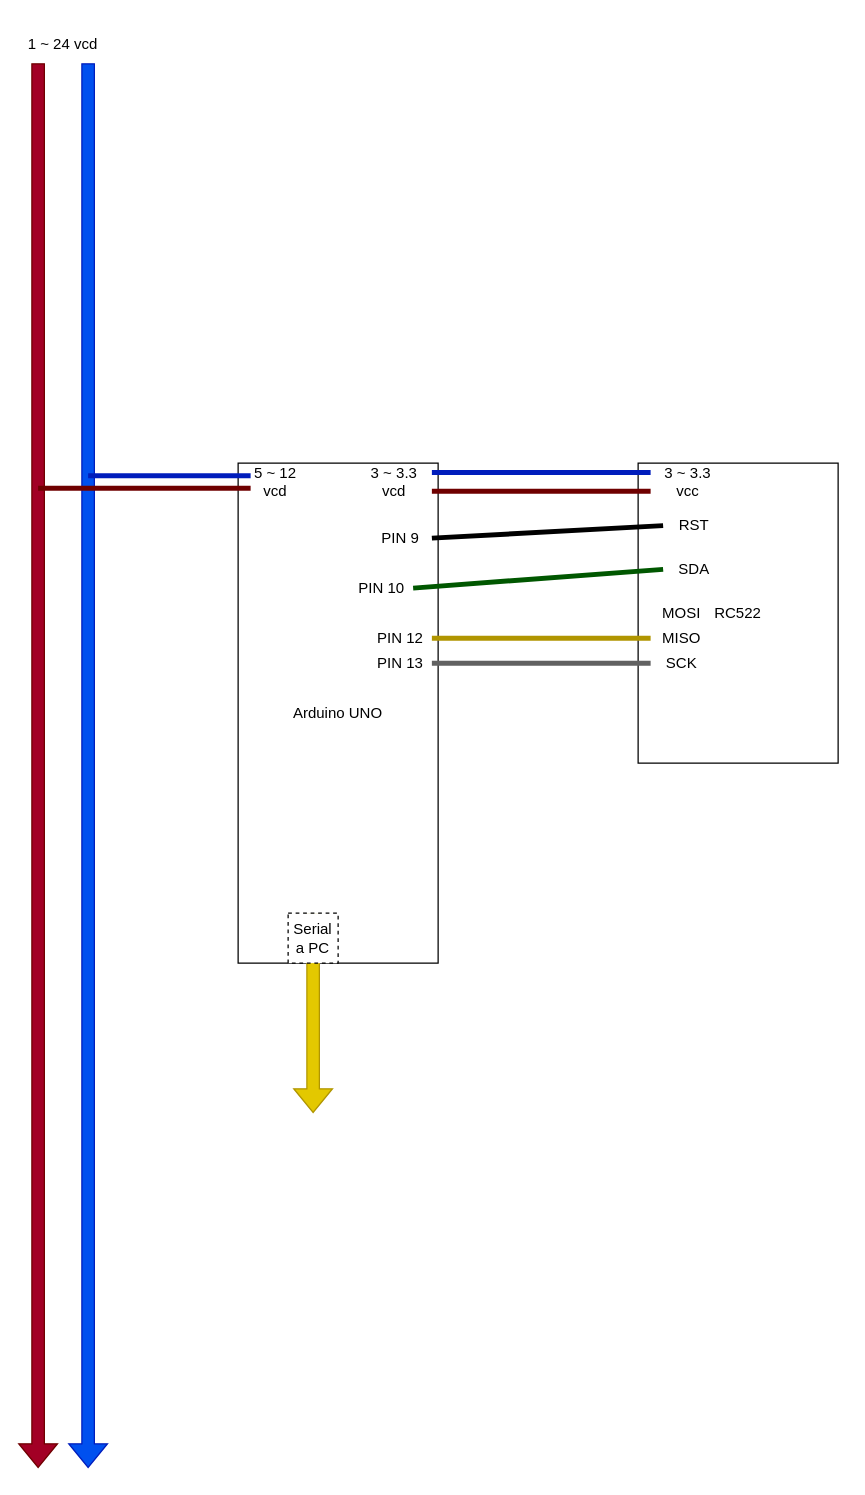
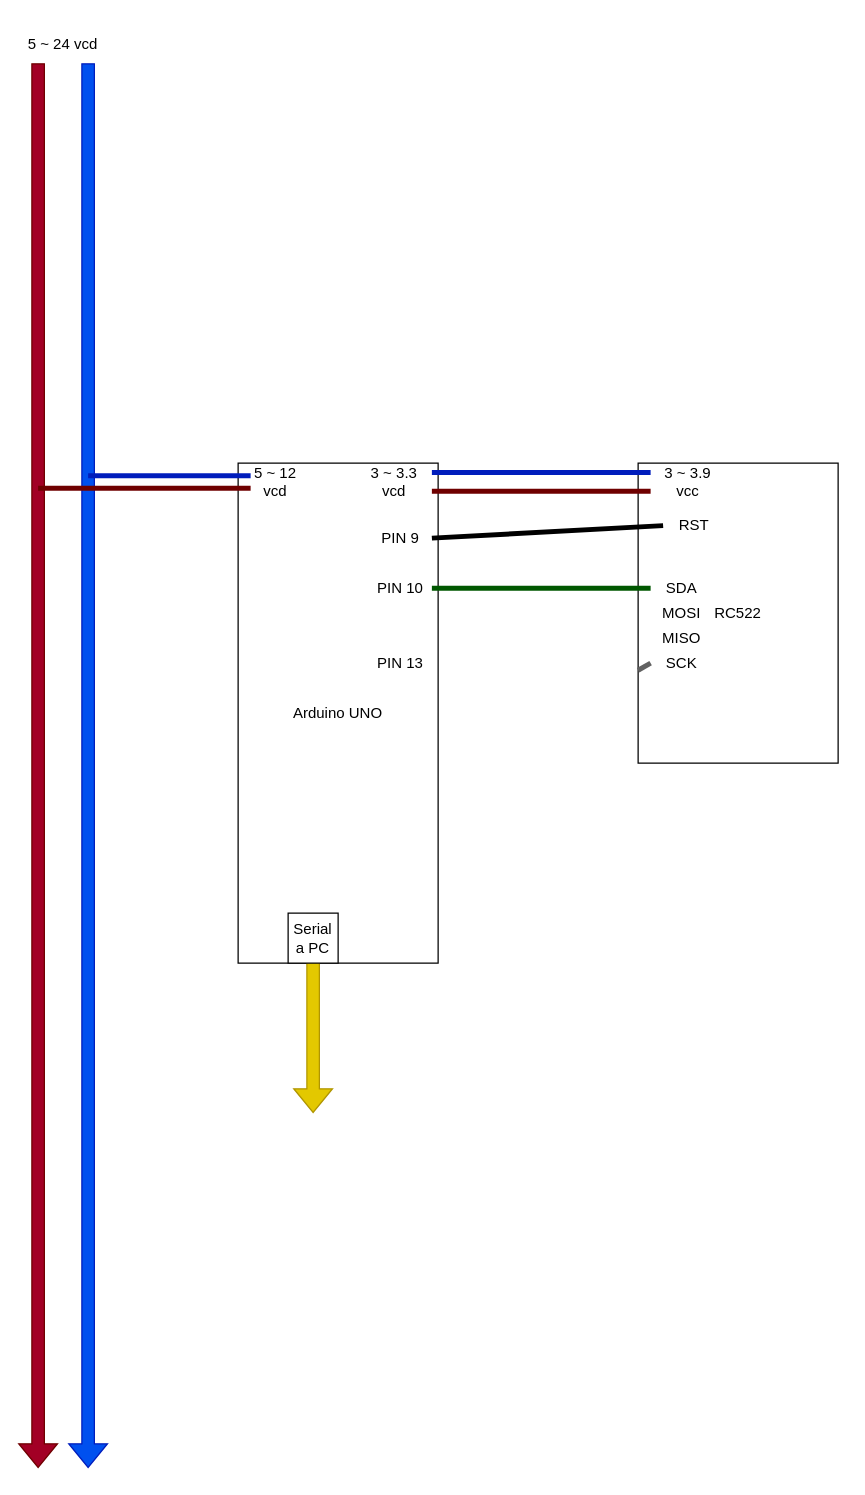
(63, 44) -> (63, 44)
(688, 482) -> (688, 482)
(694, 569) -> (682, 588)
(382, 588) -> (401, 588)
(401, 638) -> none
(541, 638) -> none
(541, 663) -> (644, 667)
(313, 938) -> (313, 938)
